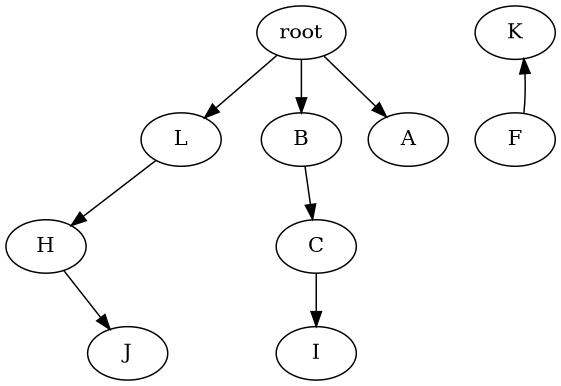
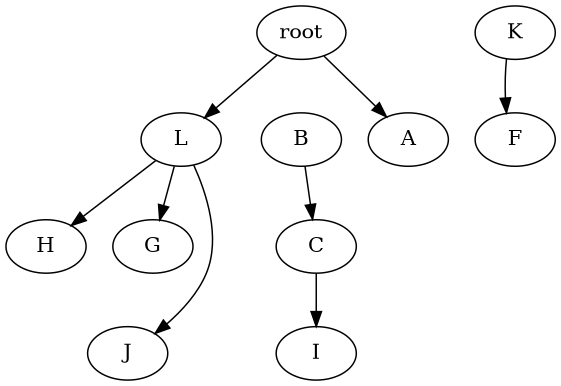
(301, 79) -> none
(525, 93) -> (505, 78)
none -> (153, 246)
(82, 294) -> (212, 251)
